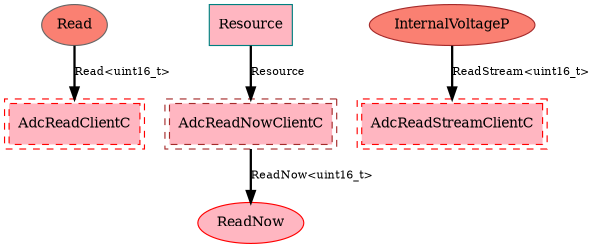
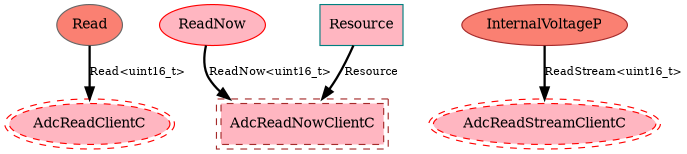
(75, 124) -> (90, 124)
(452, 124) -> (545, 124)
(251, 170) -> (206, 71)
